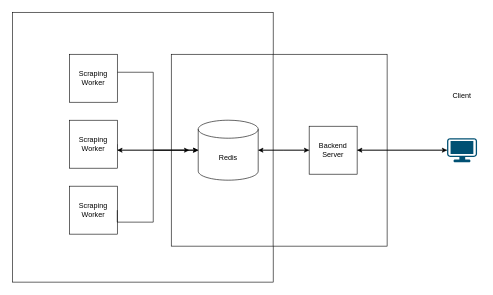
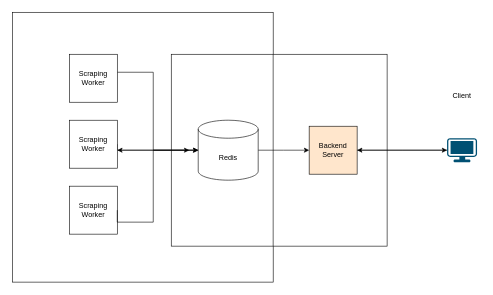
(308, 150) -> none
(333, 150) -> (333, 150)
